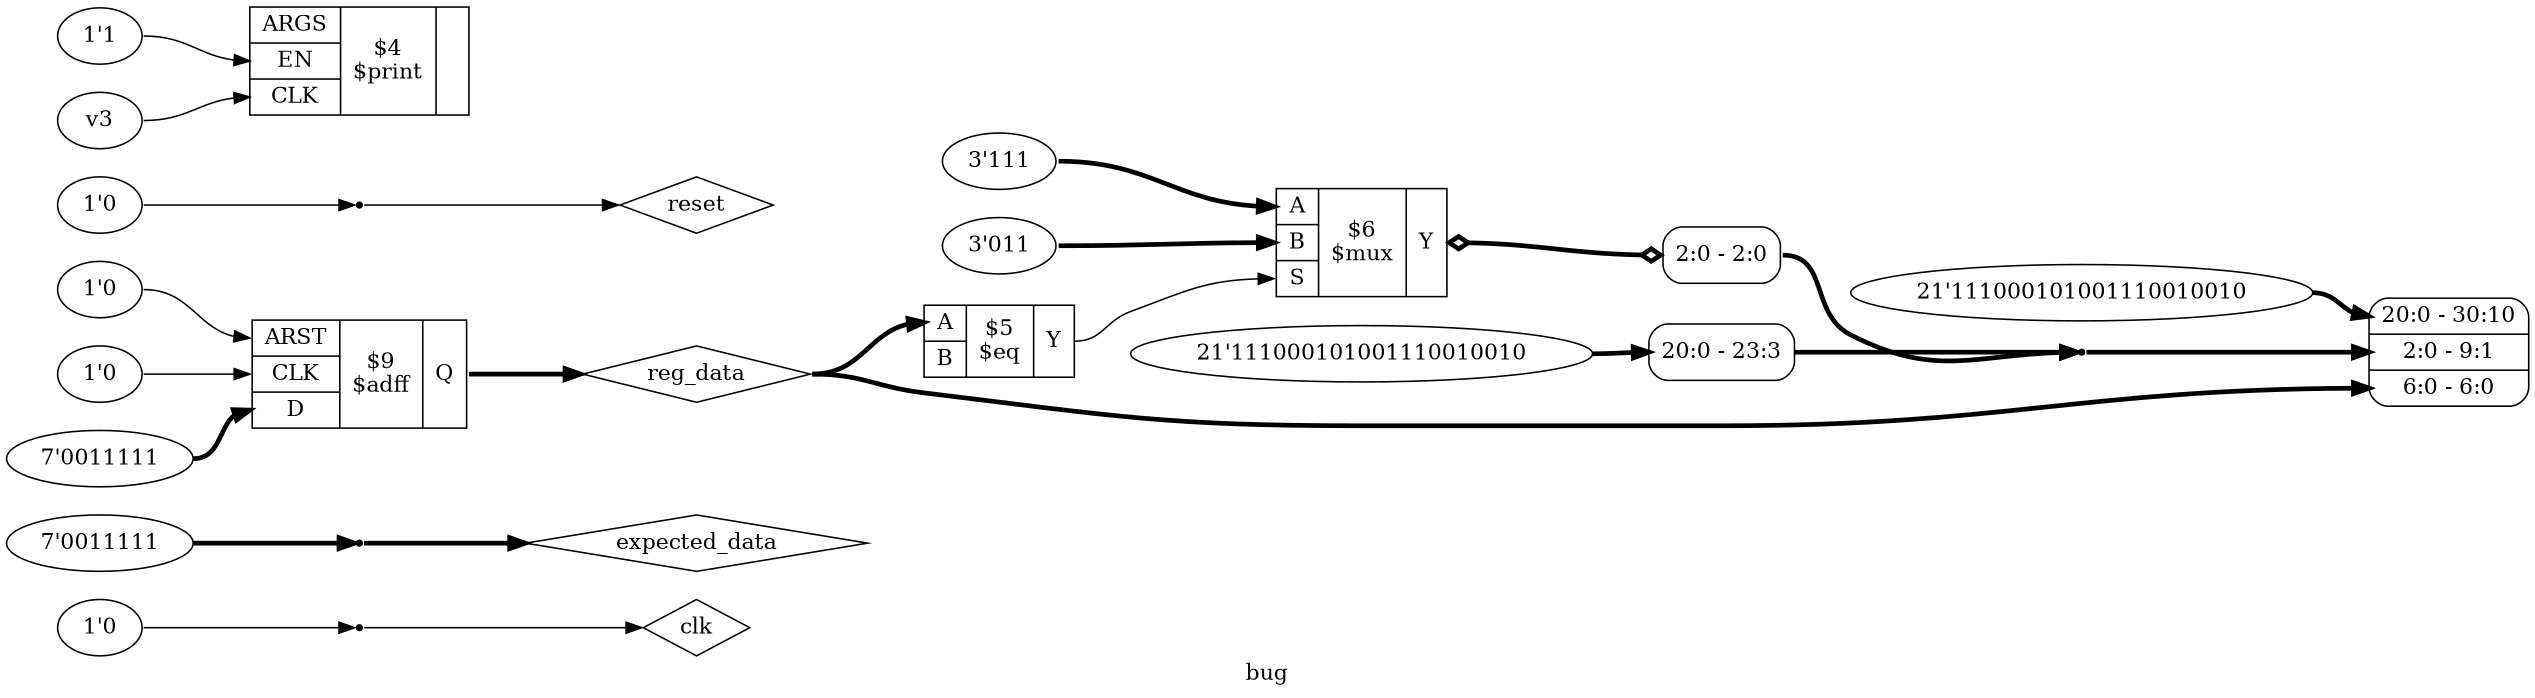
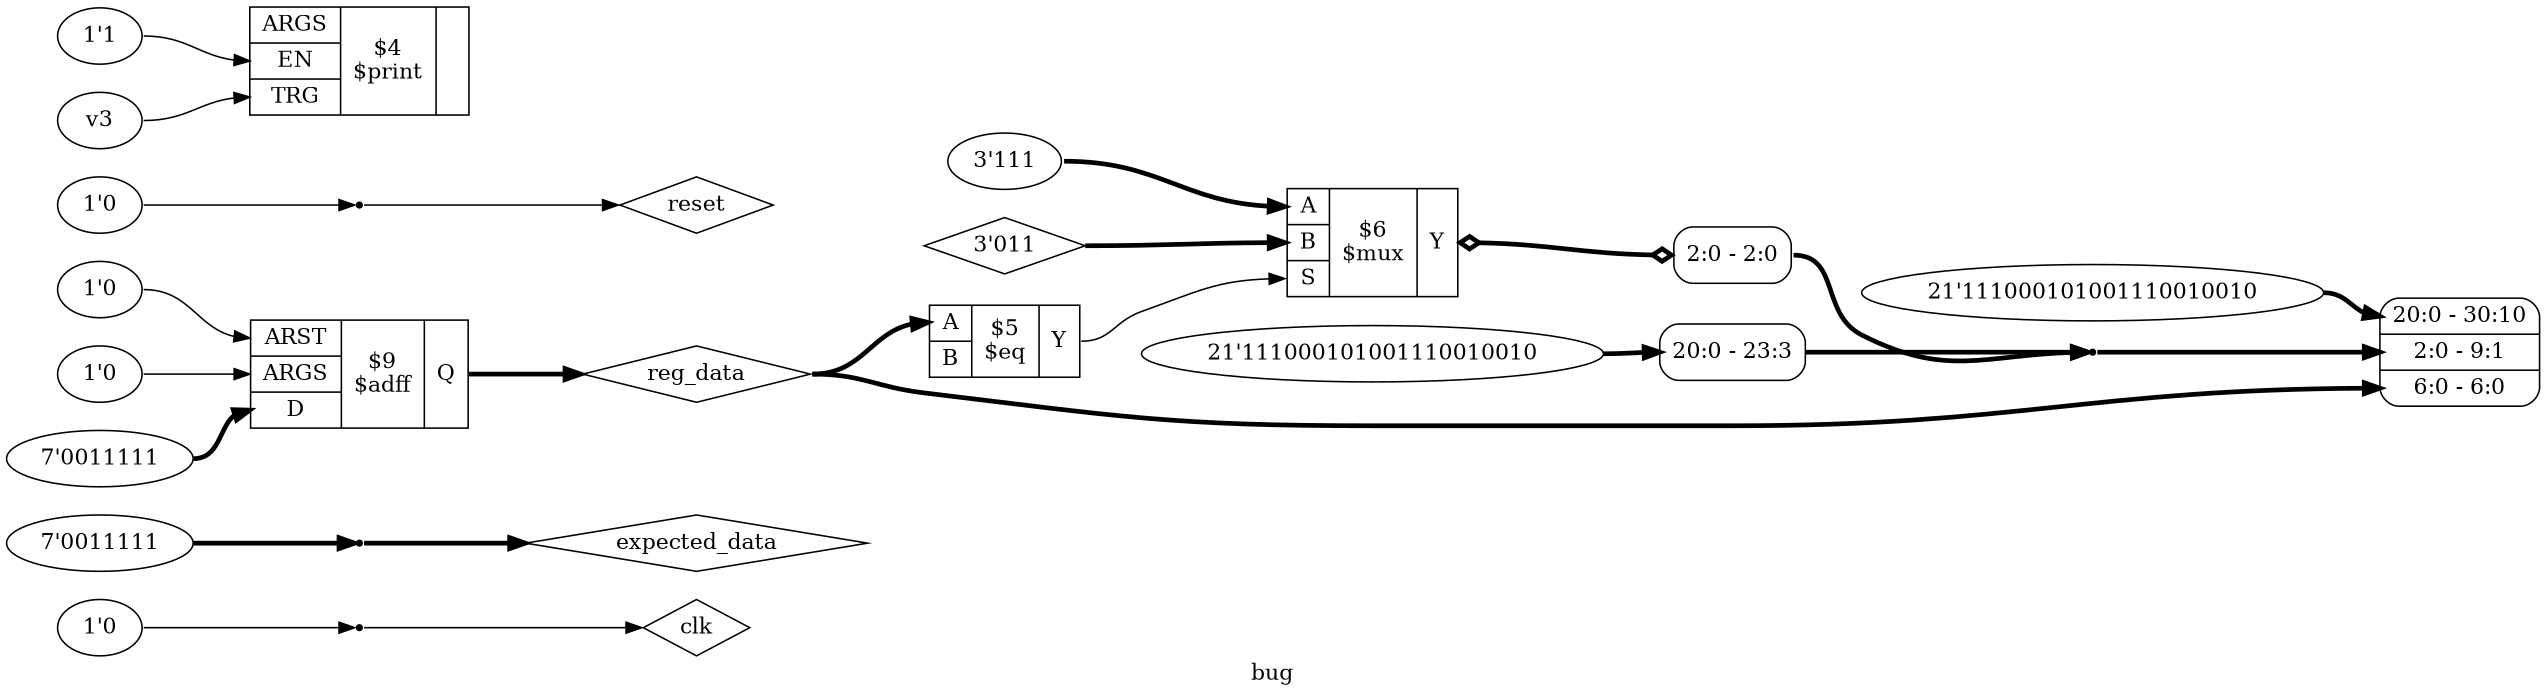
(295, 96) -> (295, 96)
(999, 246) -> (1005, 246)
(296, 373) -> (296, 373)
